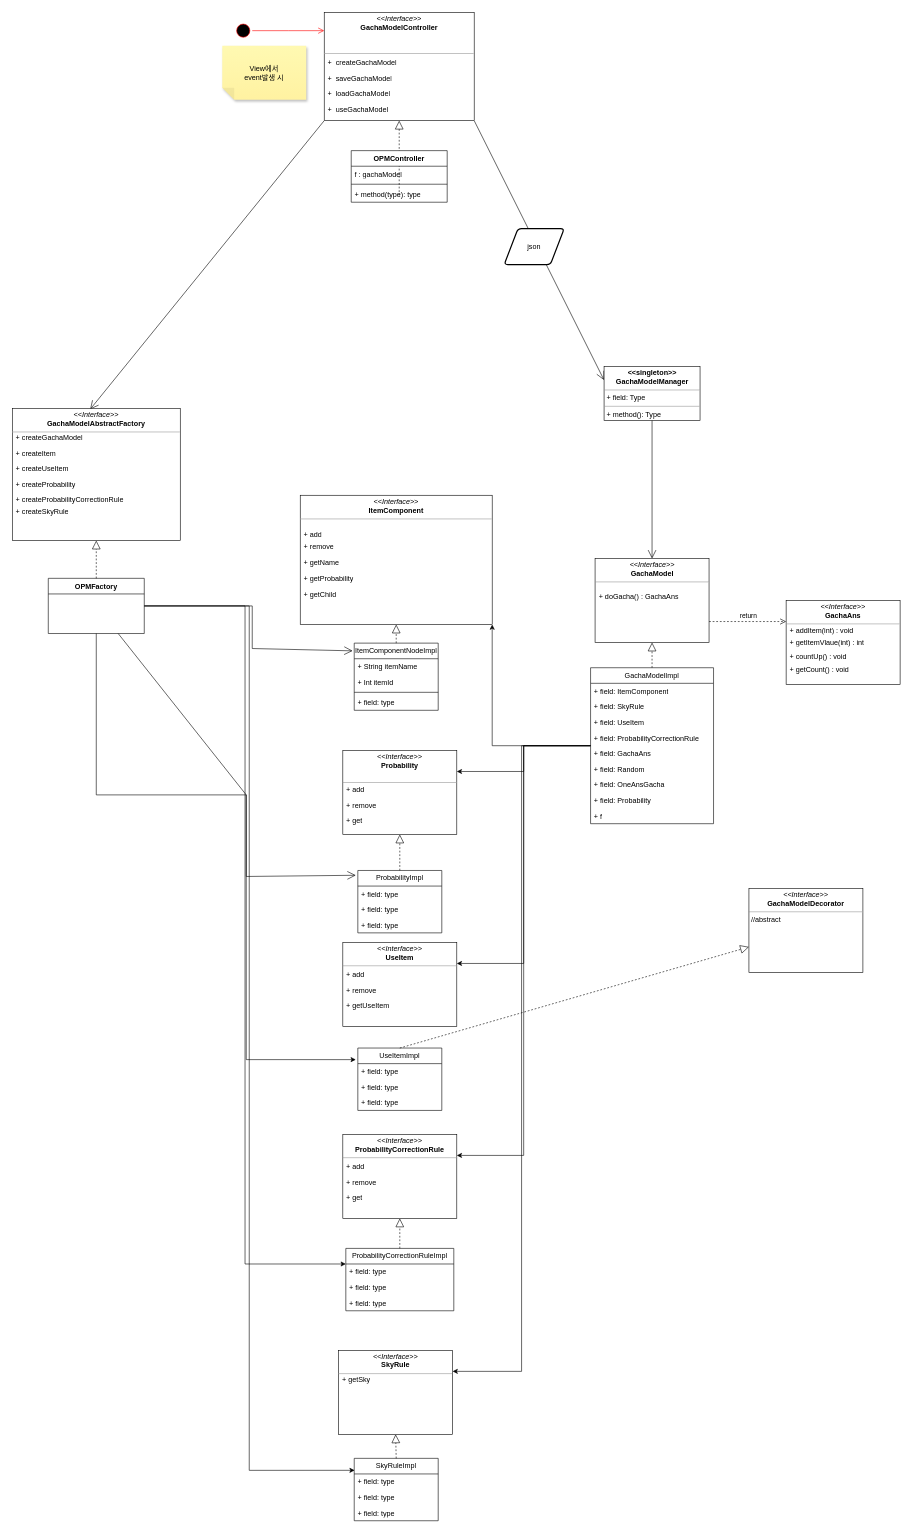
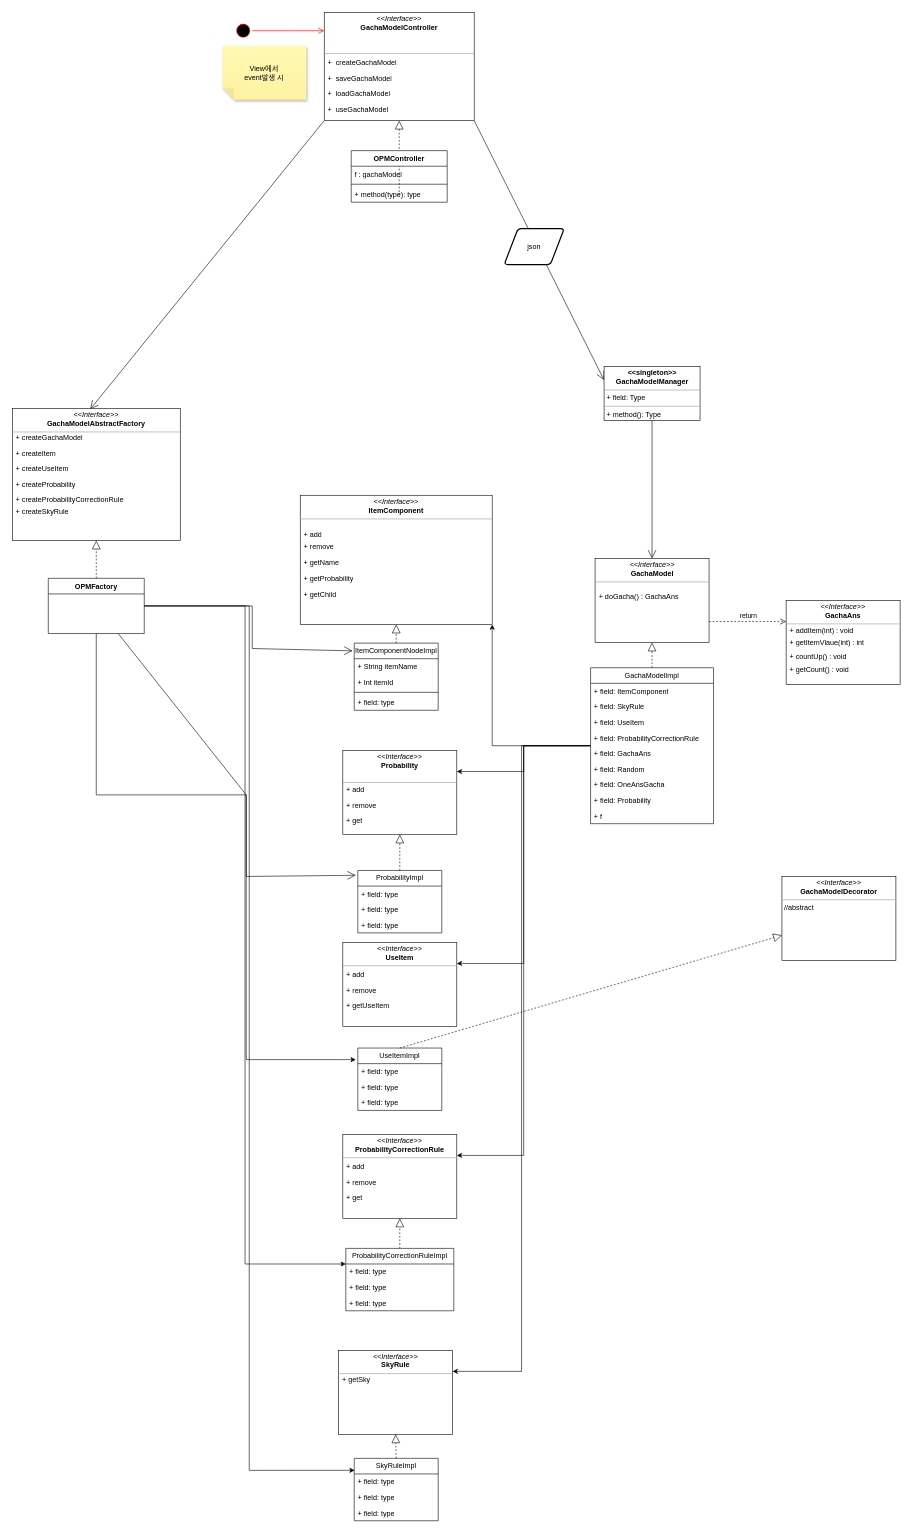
(806, 930) -> (839, 918)
